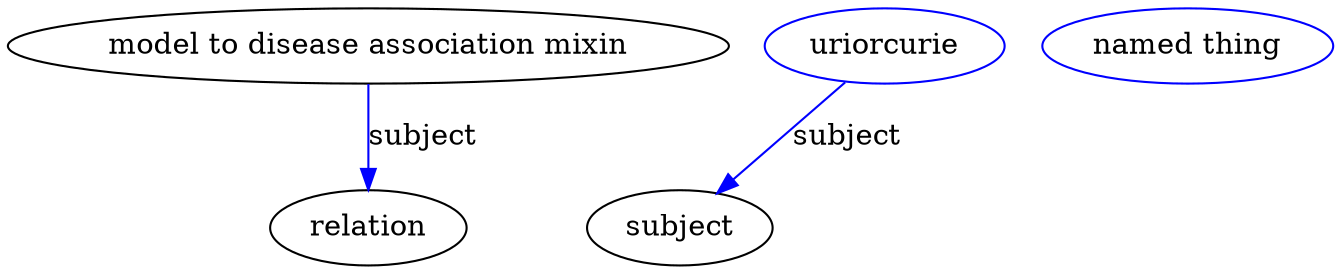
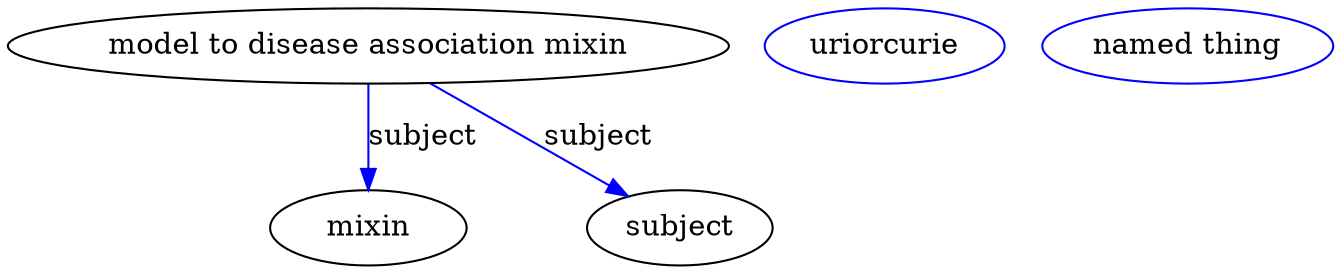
(789, 131) -> (520, 134)
(368, 228) -> (368, 228)
